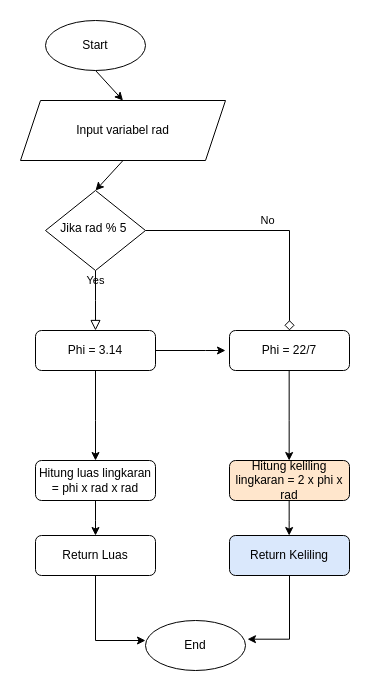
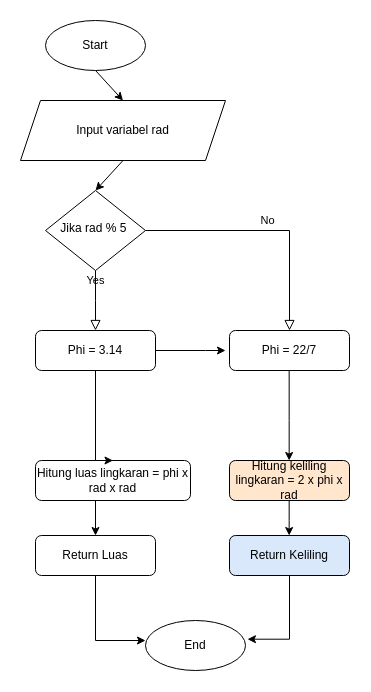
(290, 319) -> (290, 319)
(96, 481) -> (113, 481)
